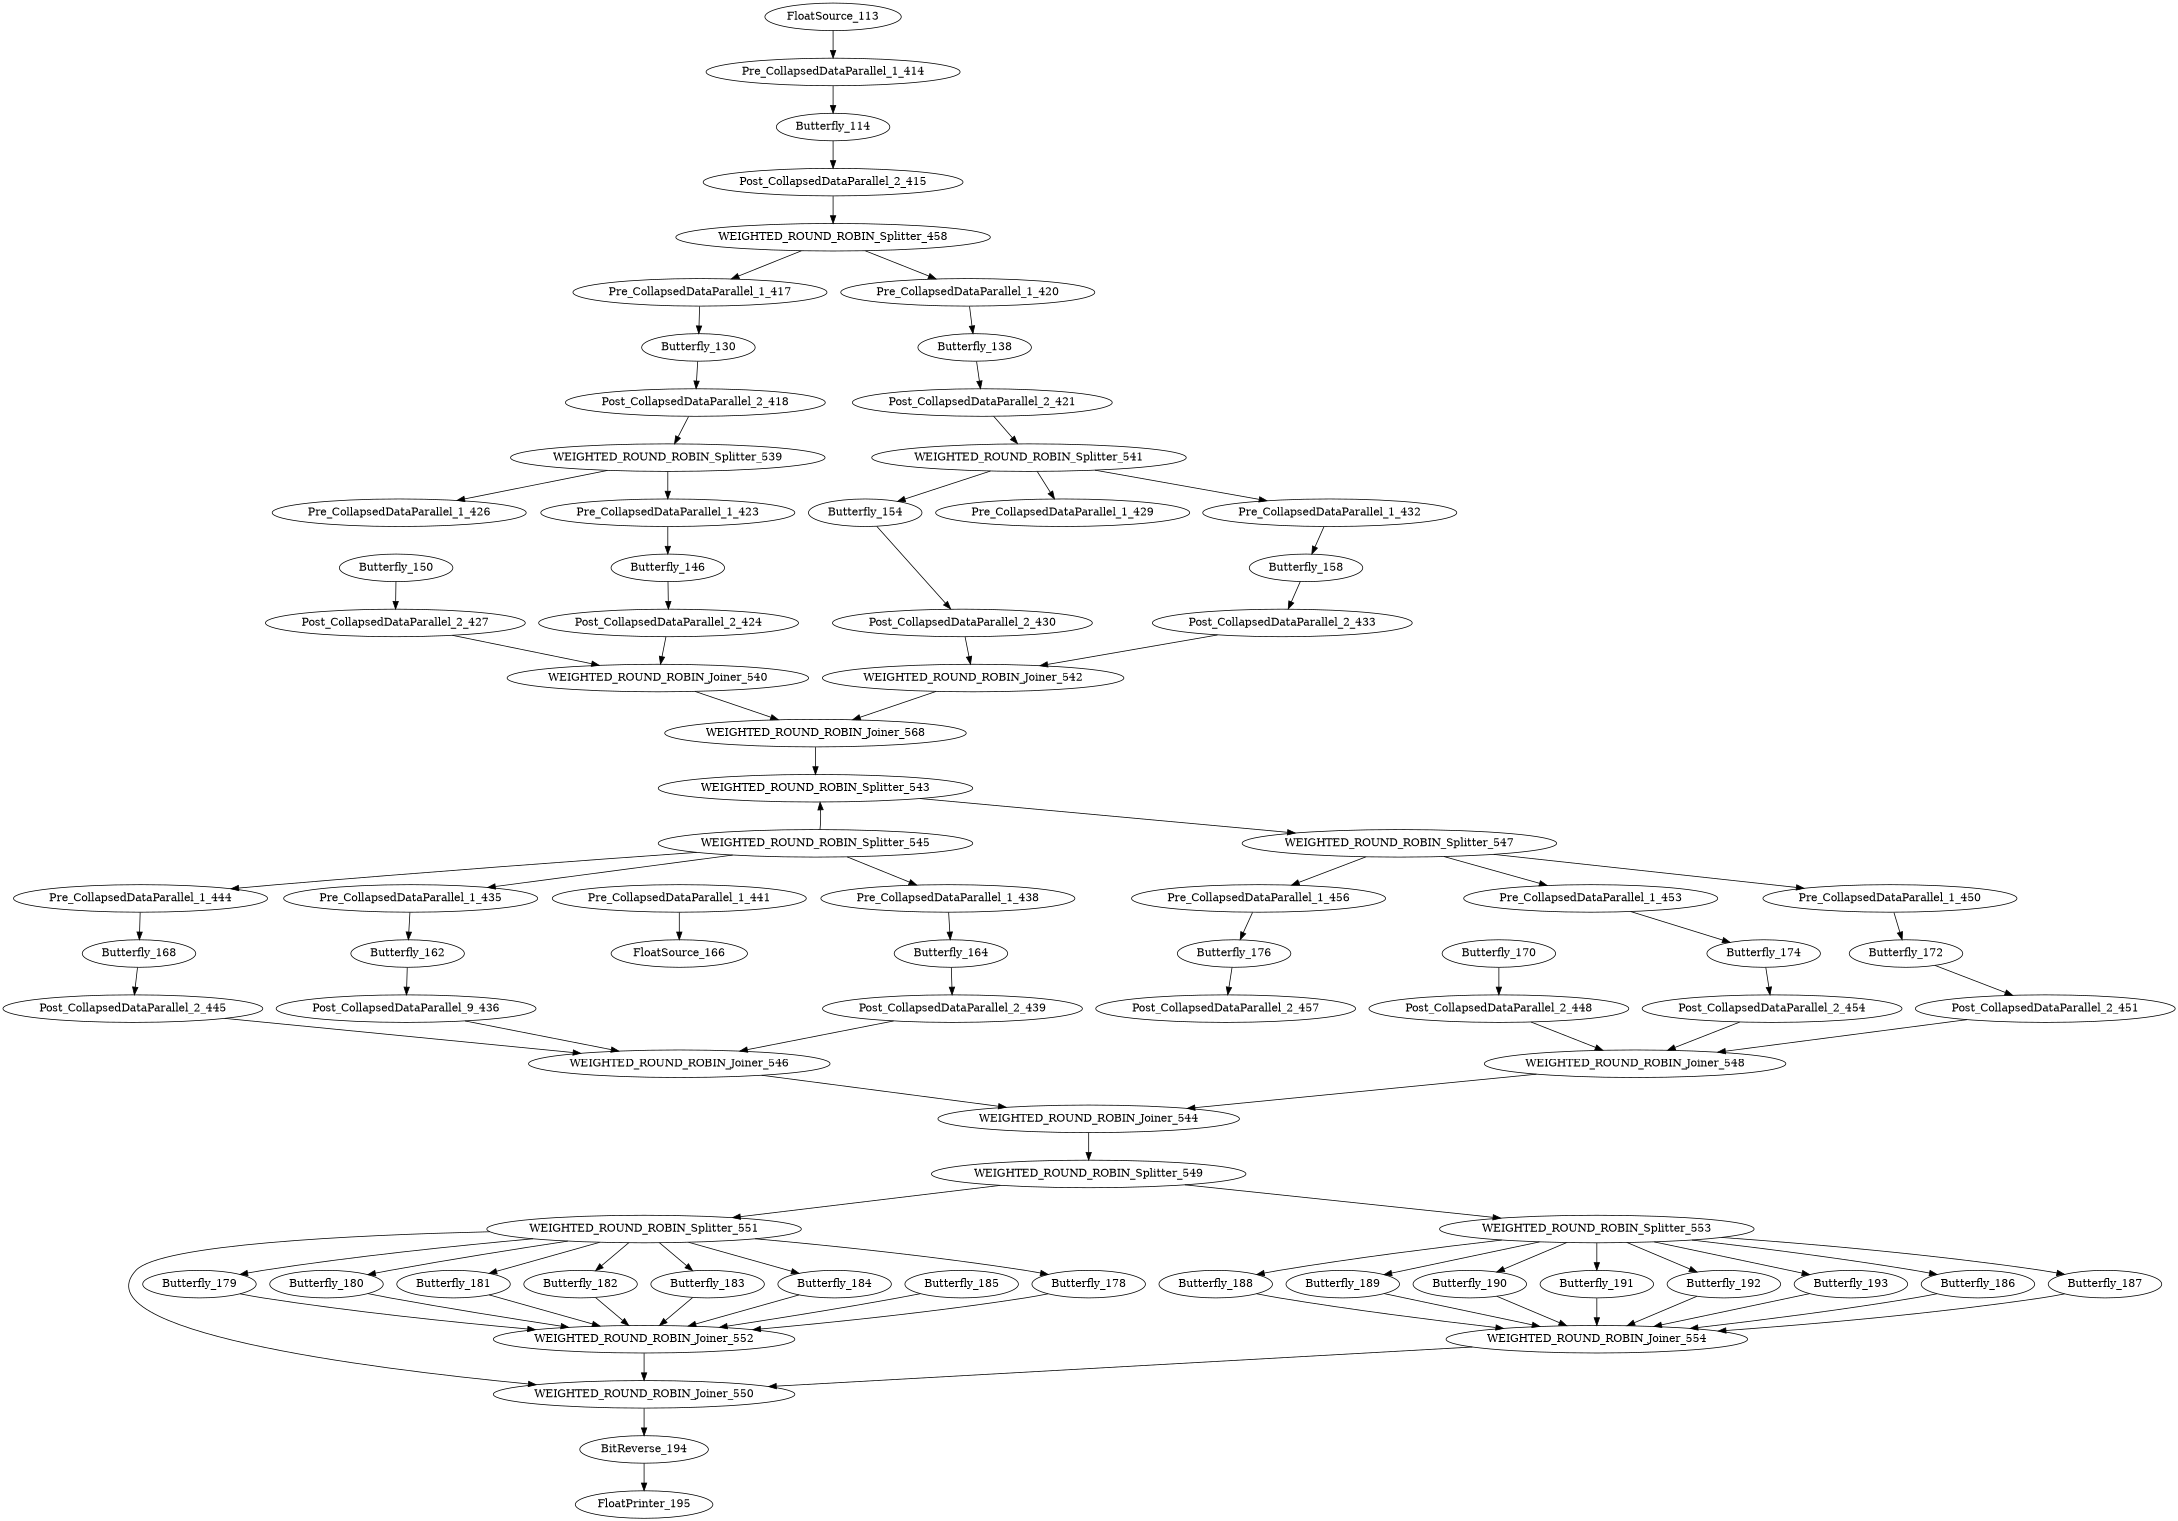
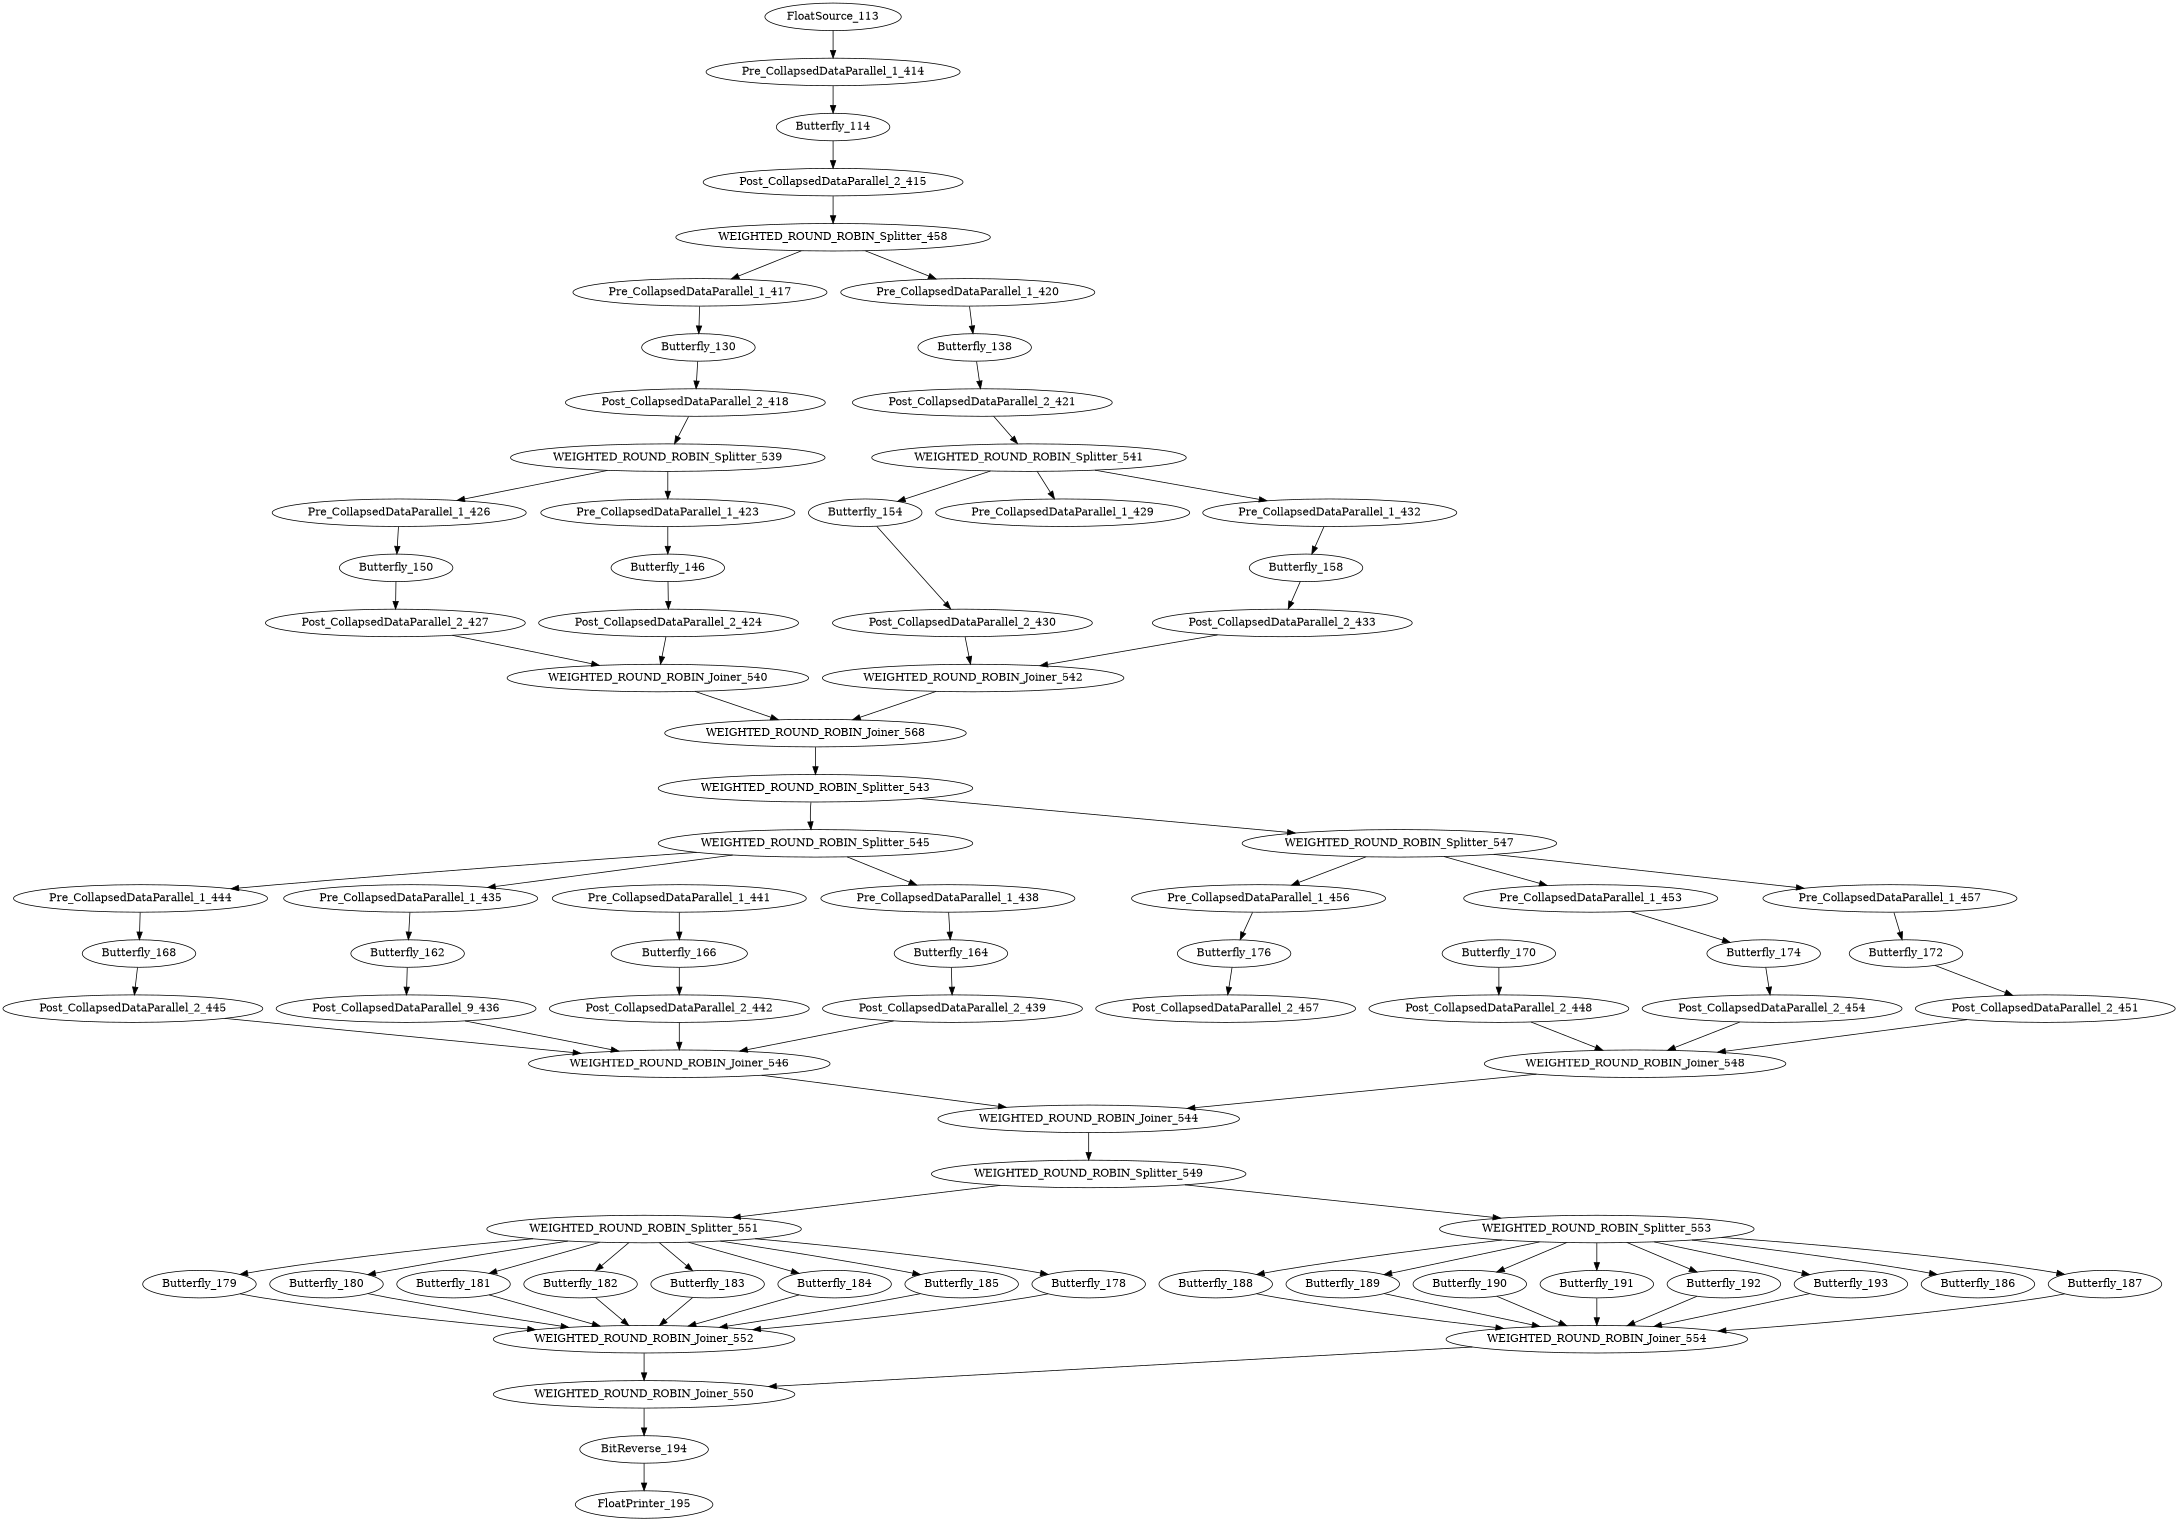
none -> (398, 537)
(821, 820) -> (810, 812)
(1890, 898) -> (1890, 898)
(679, 954) -> (679, 954)
none -> (679, 1009)
(142, 1304) -> (817, 1256)
(1818, 1312) -> none
